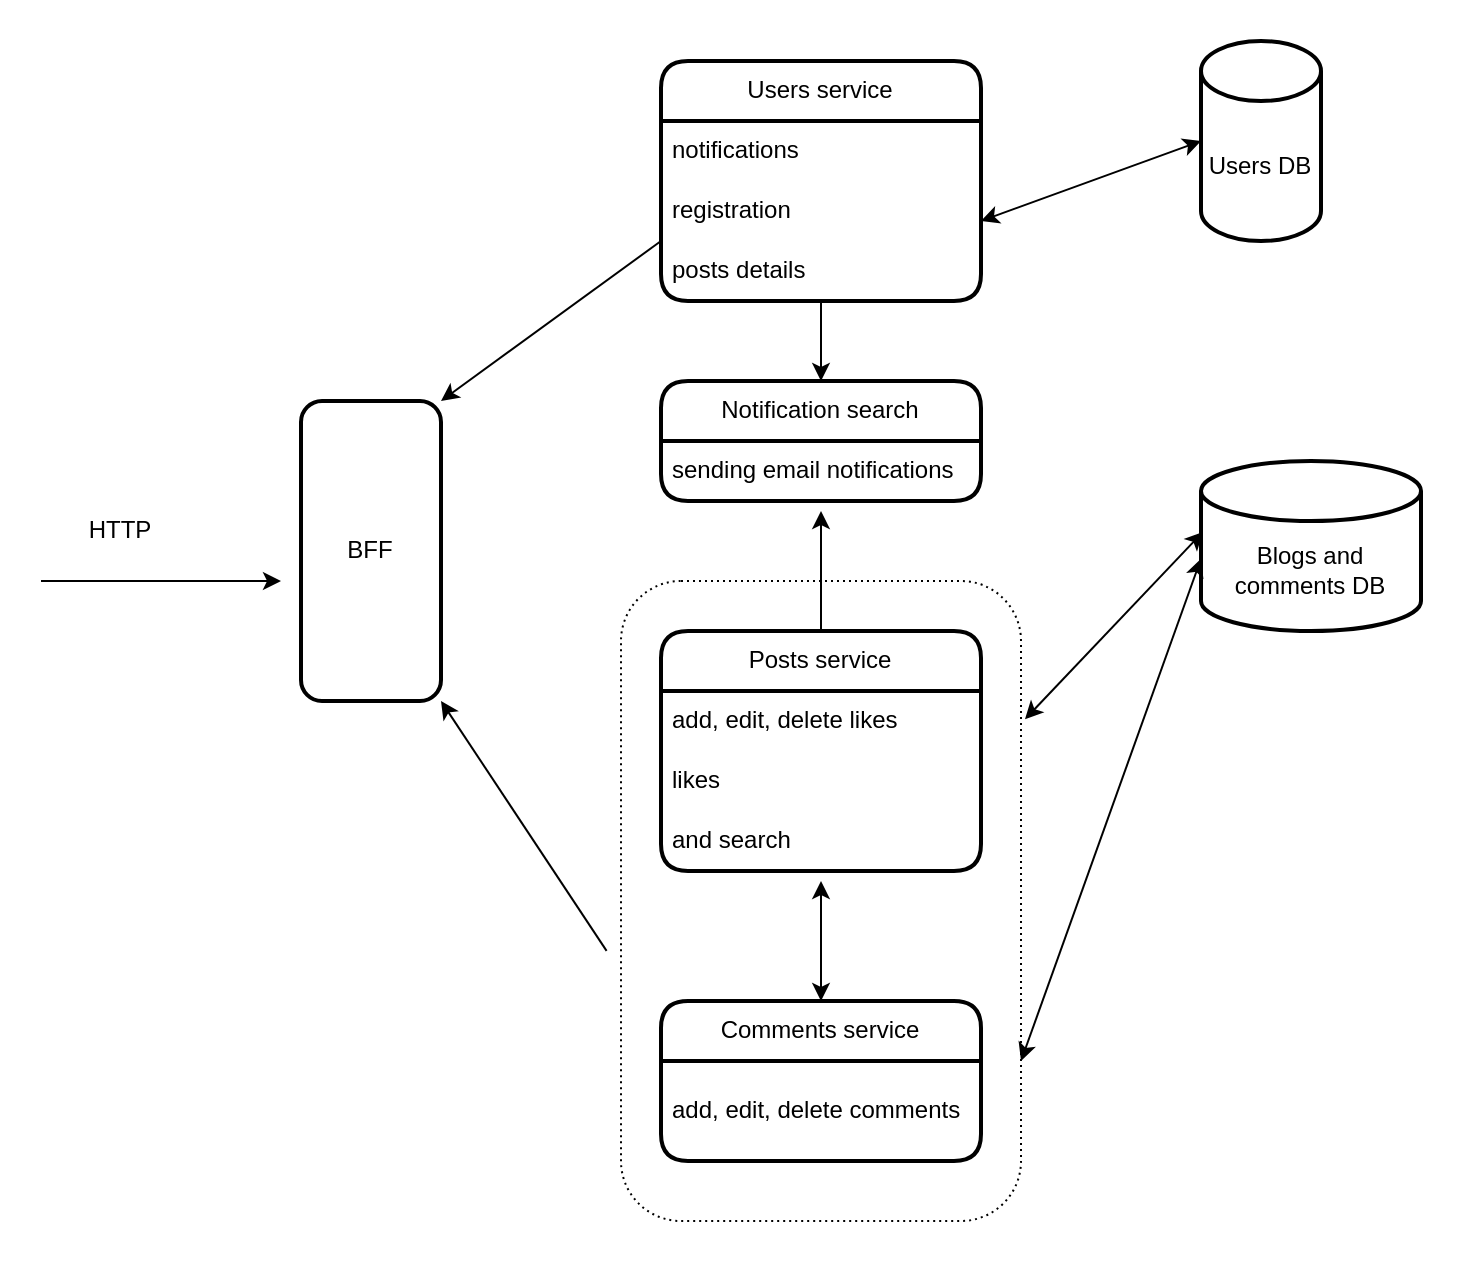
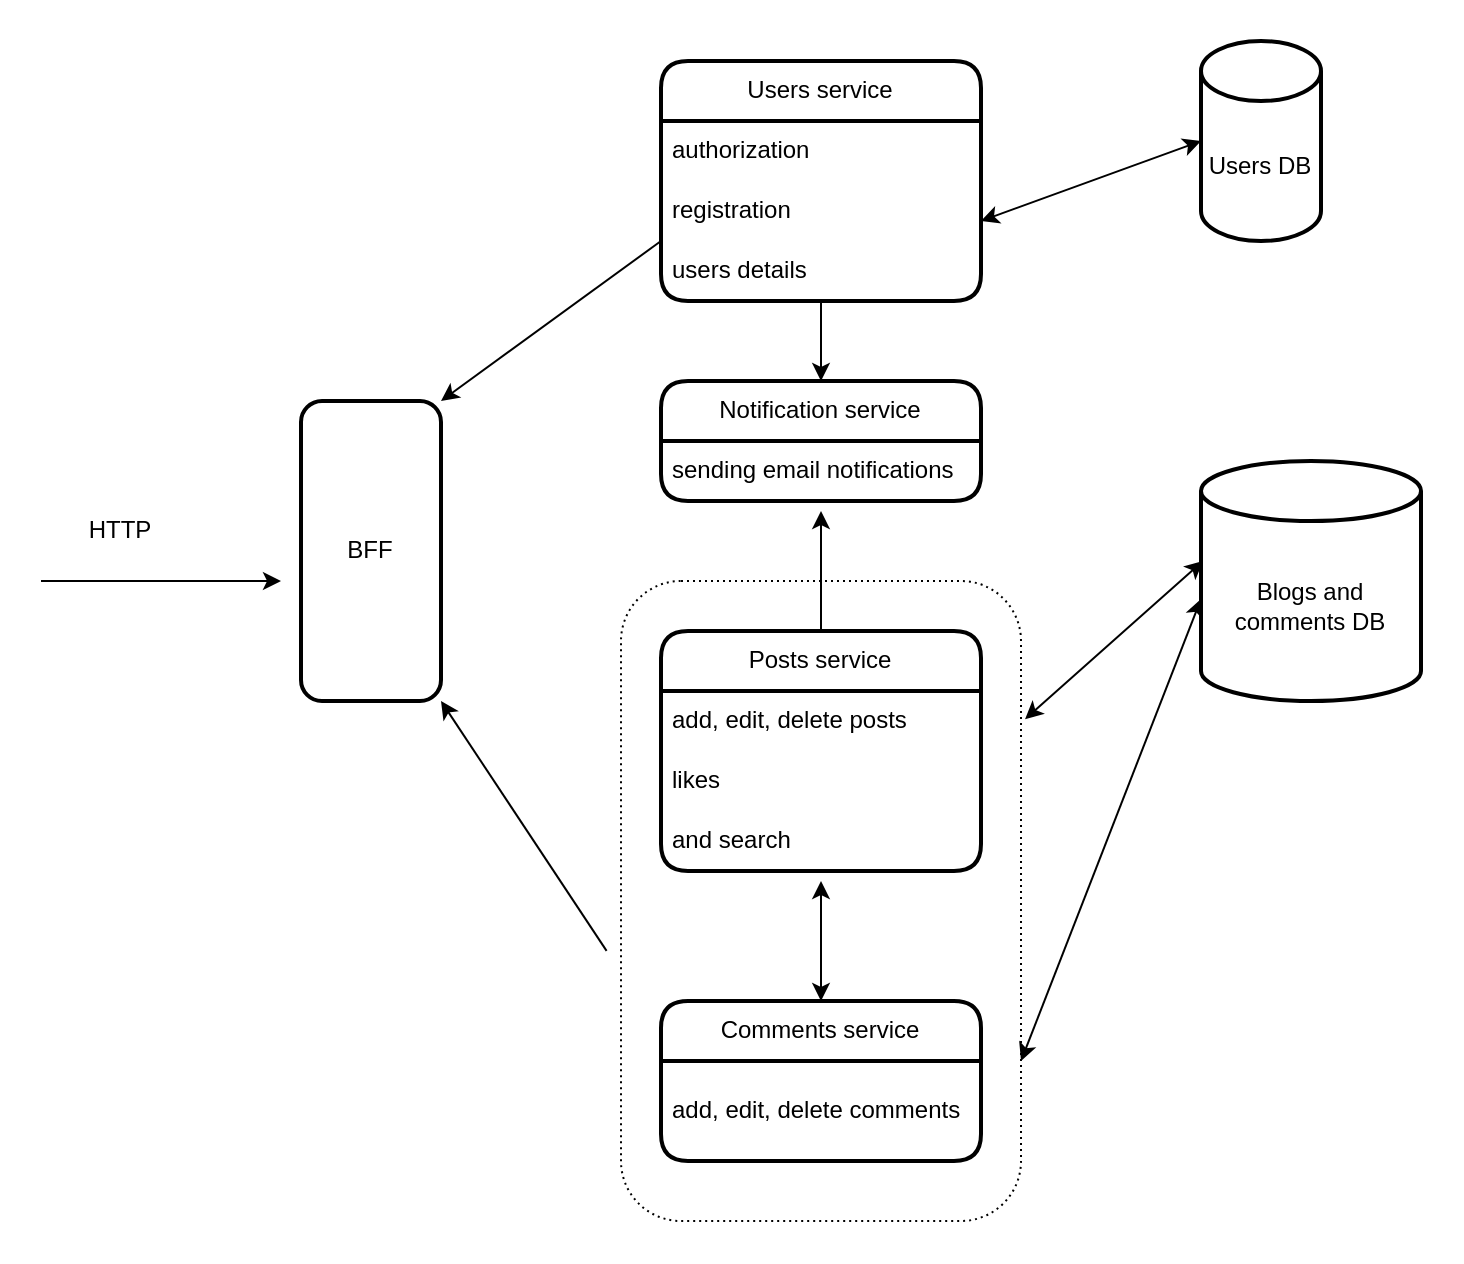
(751, 151) -> (754, 151)
(751, 271) -> (751, 271)
(821, 411) -> (821, 411)
(1311, 546) -> (1311, 581)
(799, 721) -> (806, 721)
